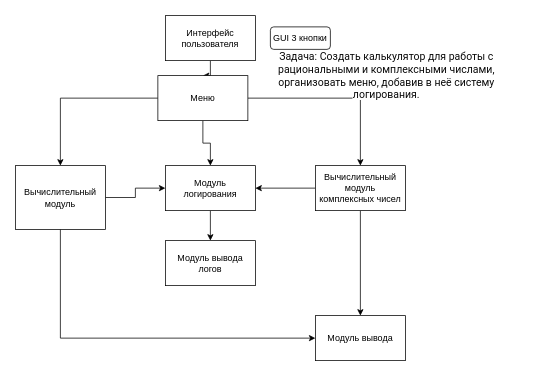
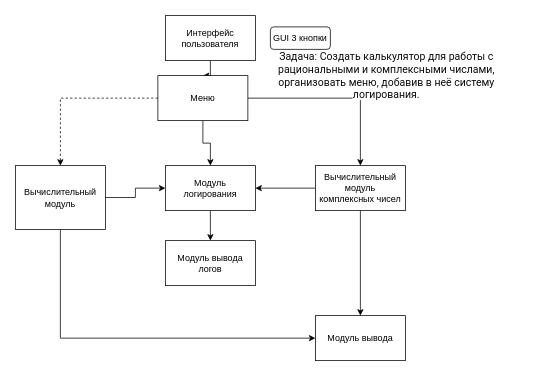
(78, 98) -> (78, 98)
